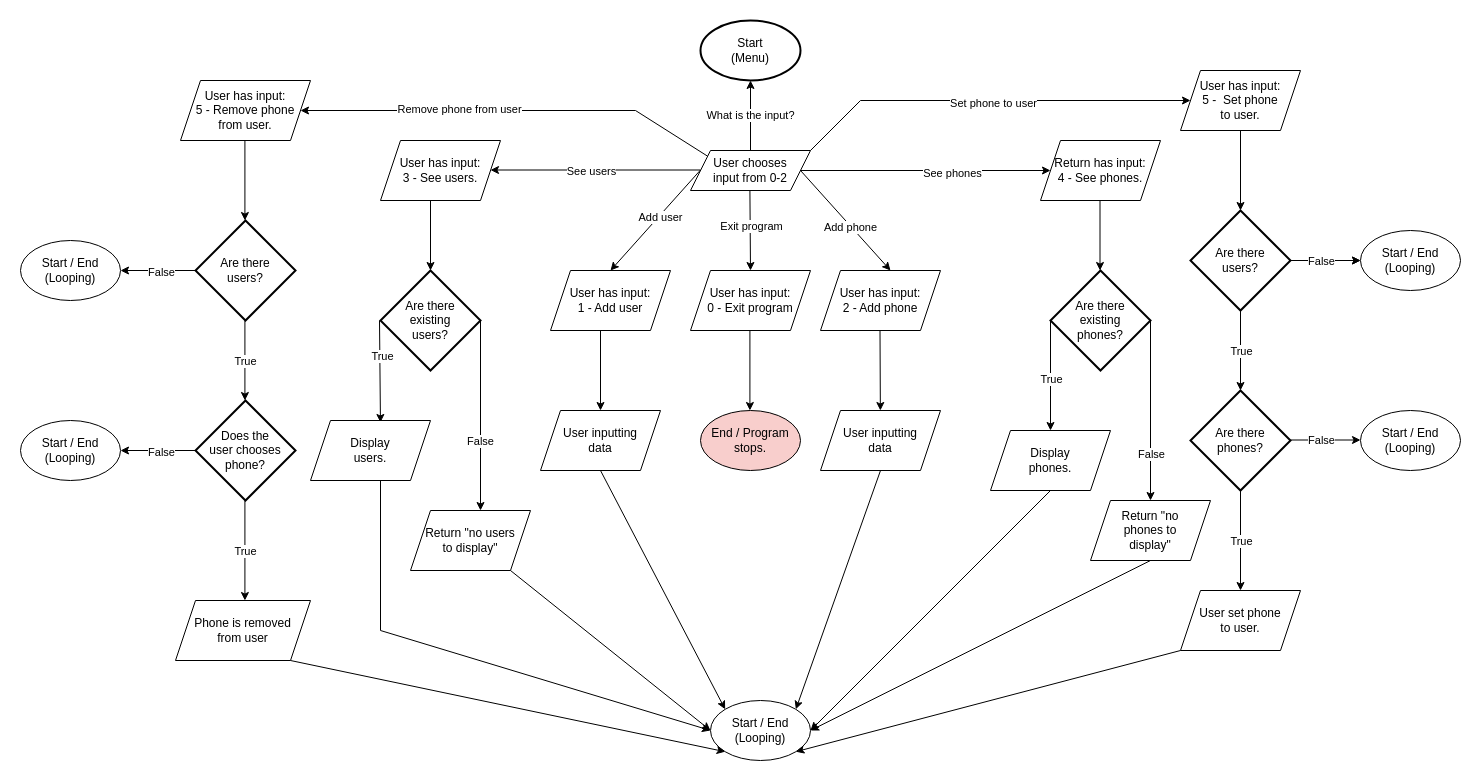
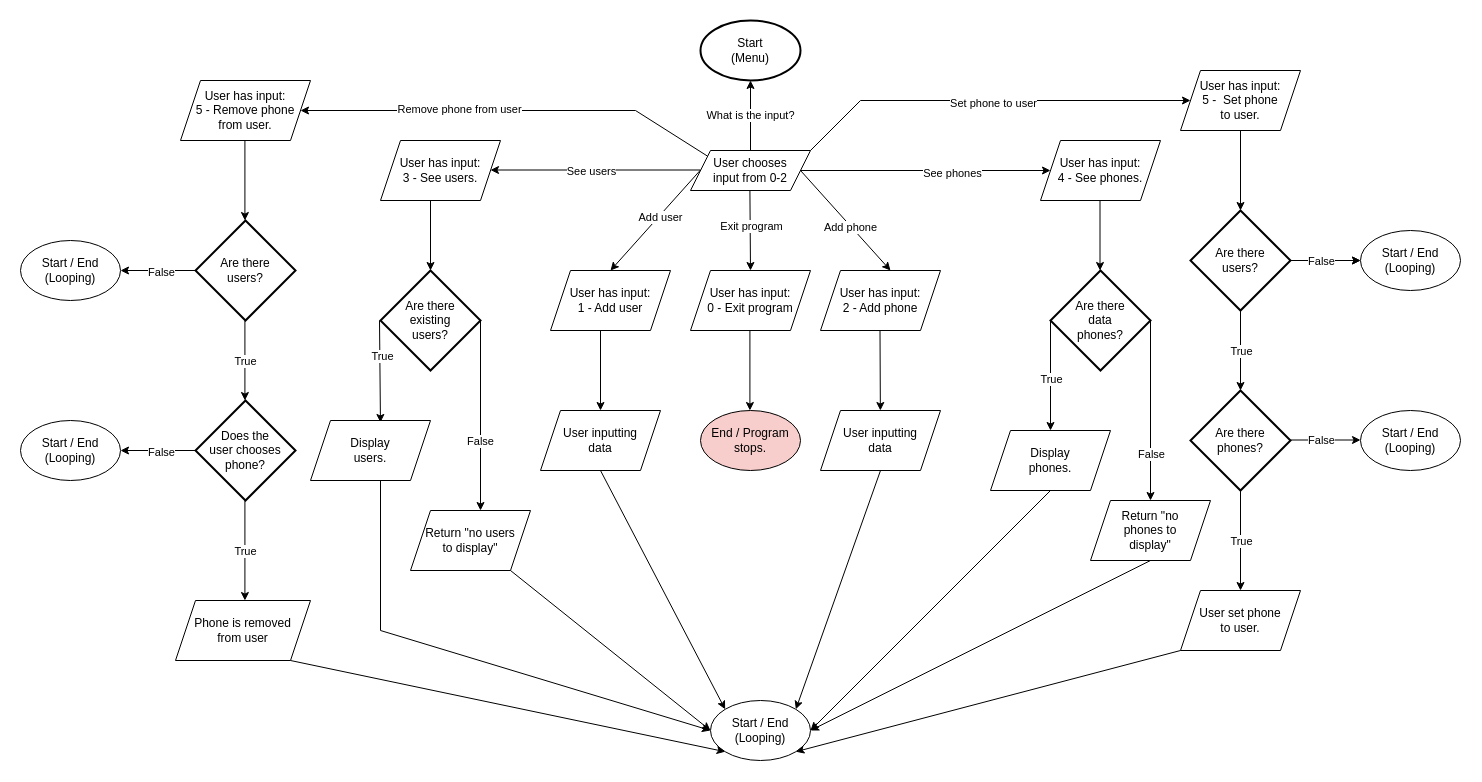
(1101, 171) -> (1101, 171)
(1101, 321) -> (1101, 321)
